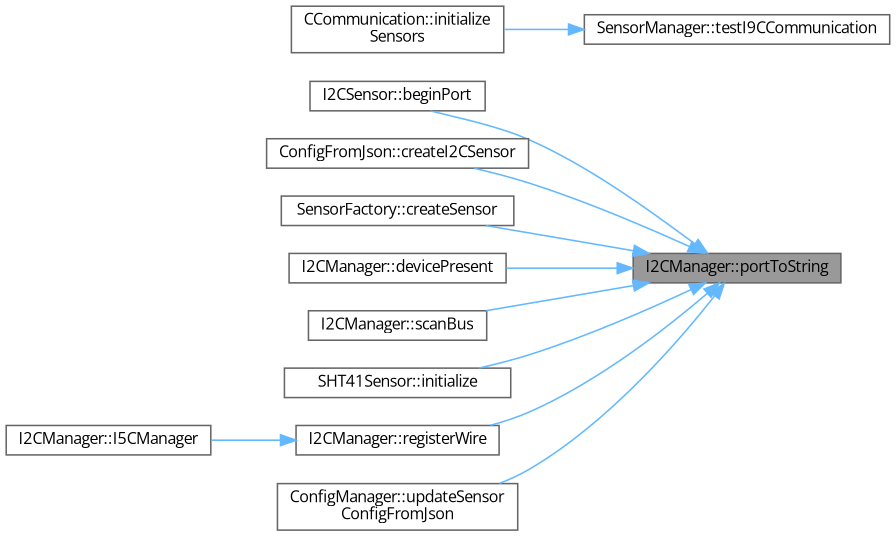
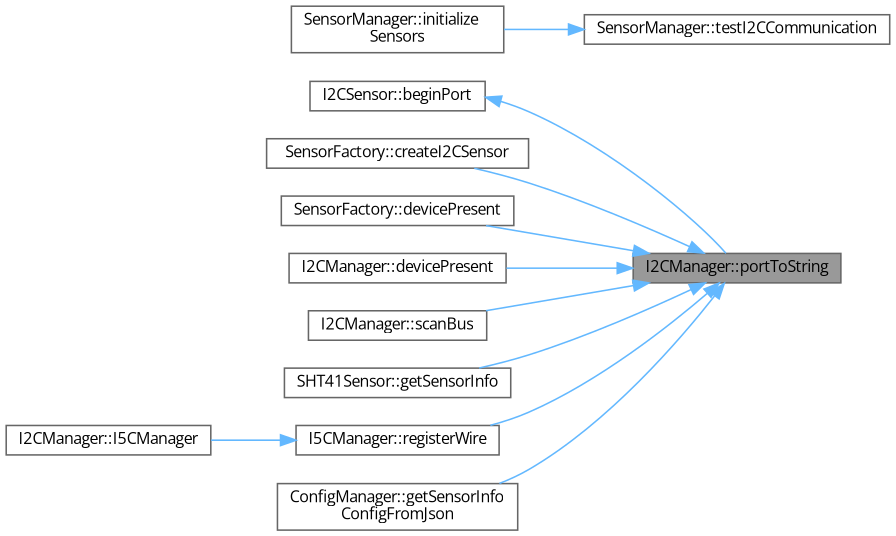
(398, 29) -> (398, 29)
(737, 29) -> (737, 29)
(398, 153) -> (398, 153)
(571, 161) -> (622, 165)
(398, 211) -> (398, 211)
(398, 383) -> (398, 383)
(398, 440) -> (398, 440)
(398, 507) -> (398, 507)
